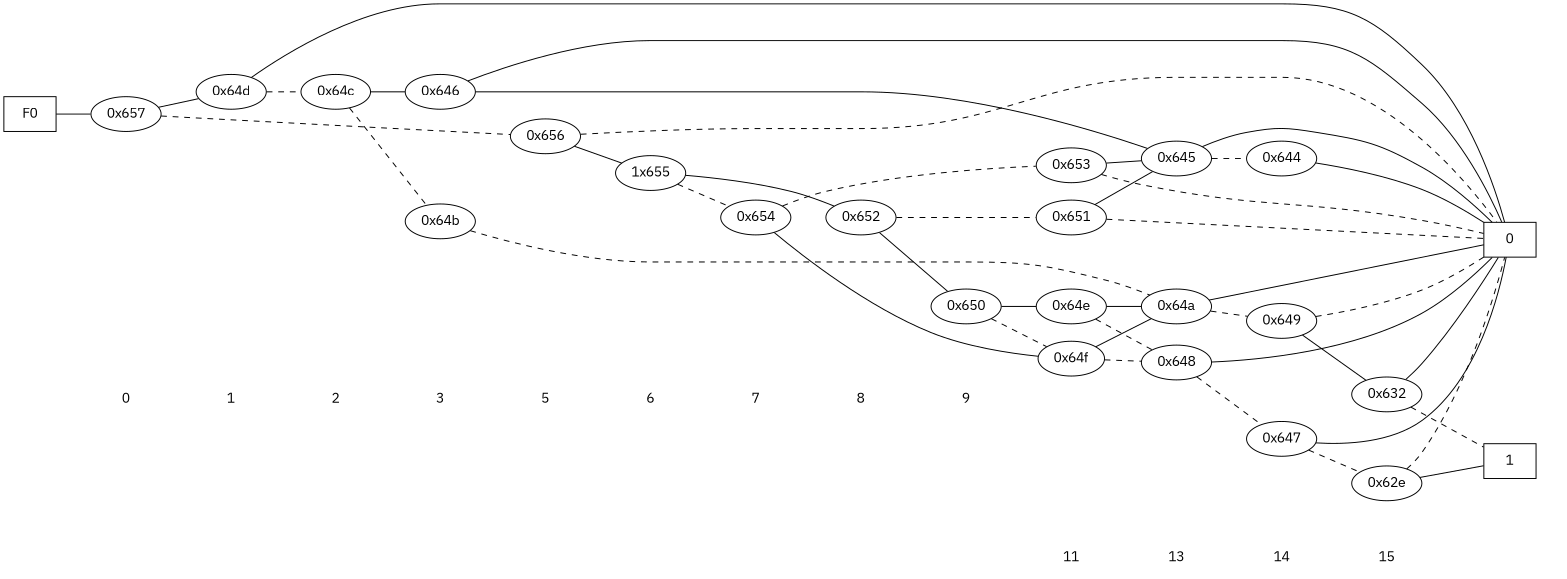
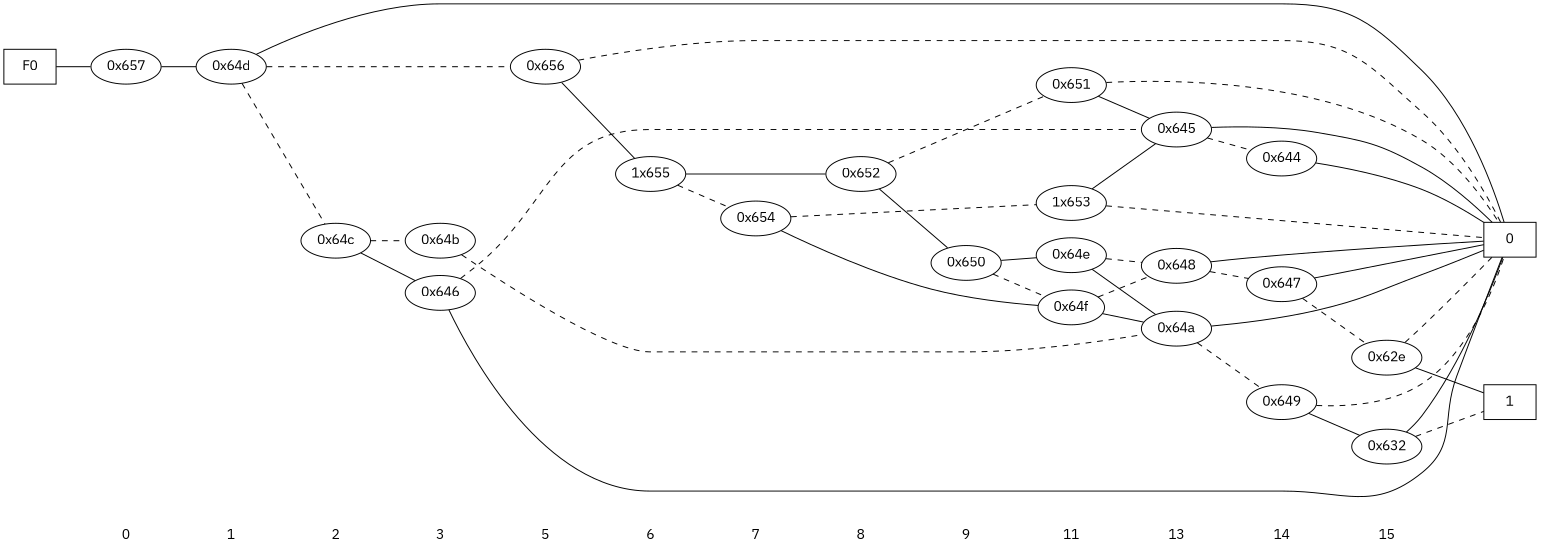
(815, 92) -> (770, 130)
(336, 125) -> (388, 67)
(1071, 165) -> (1071, 203)
